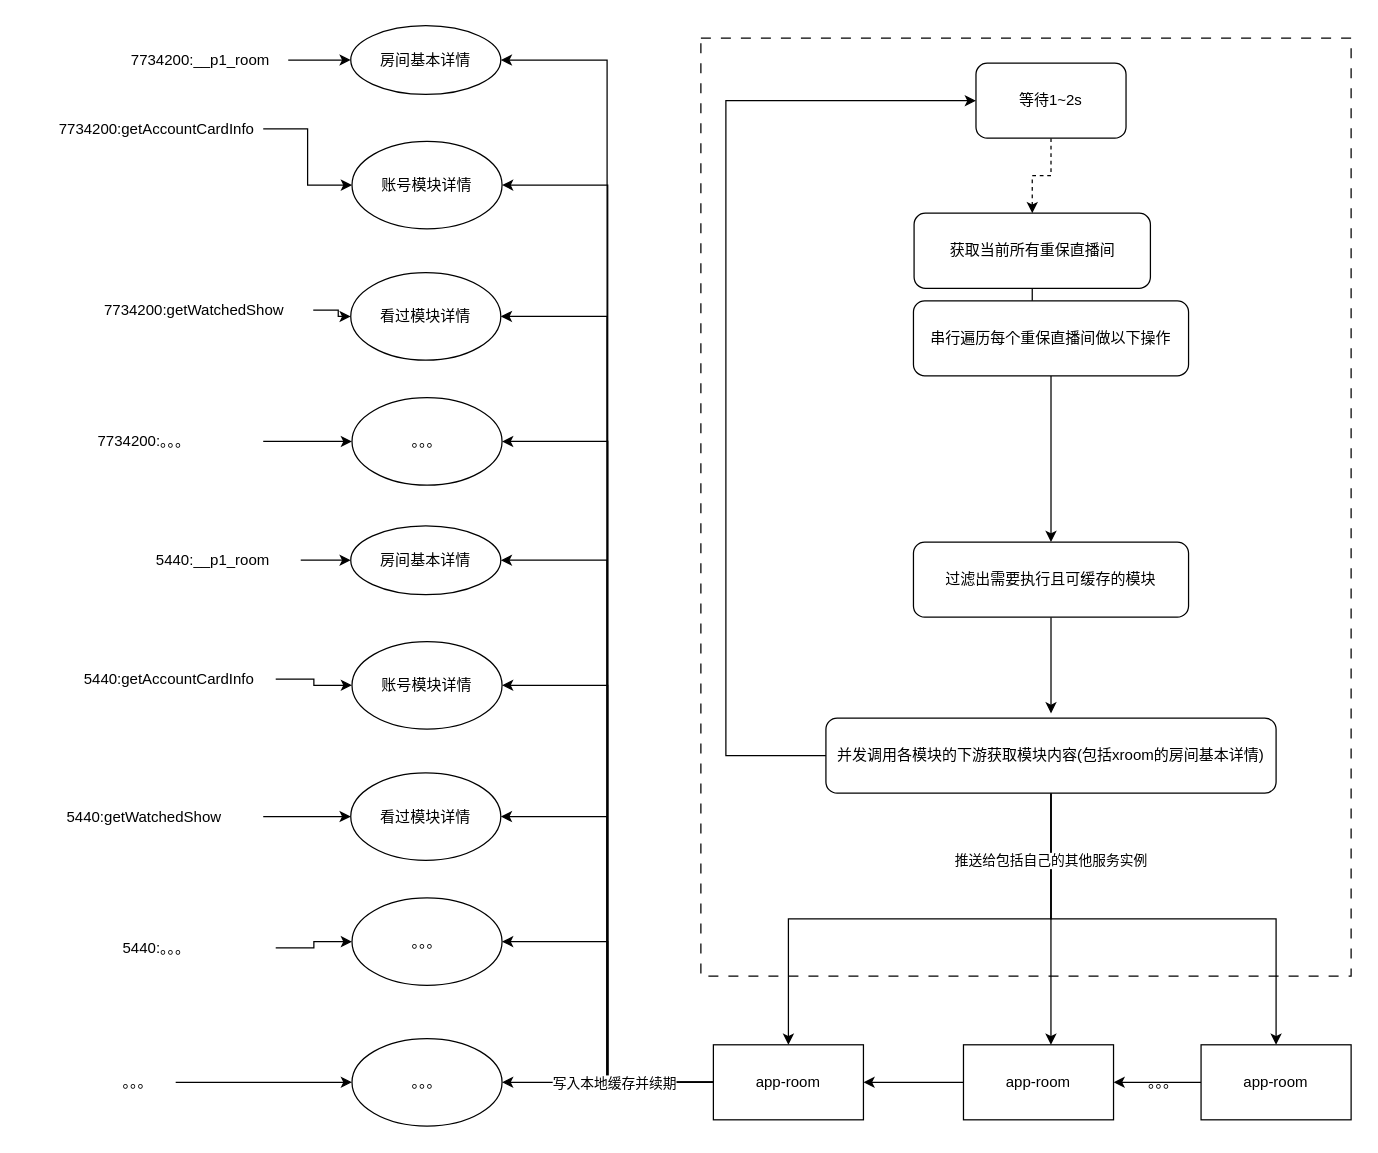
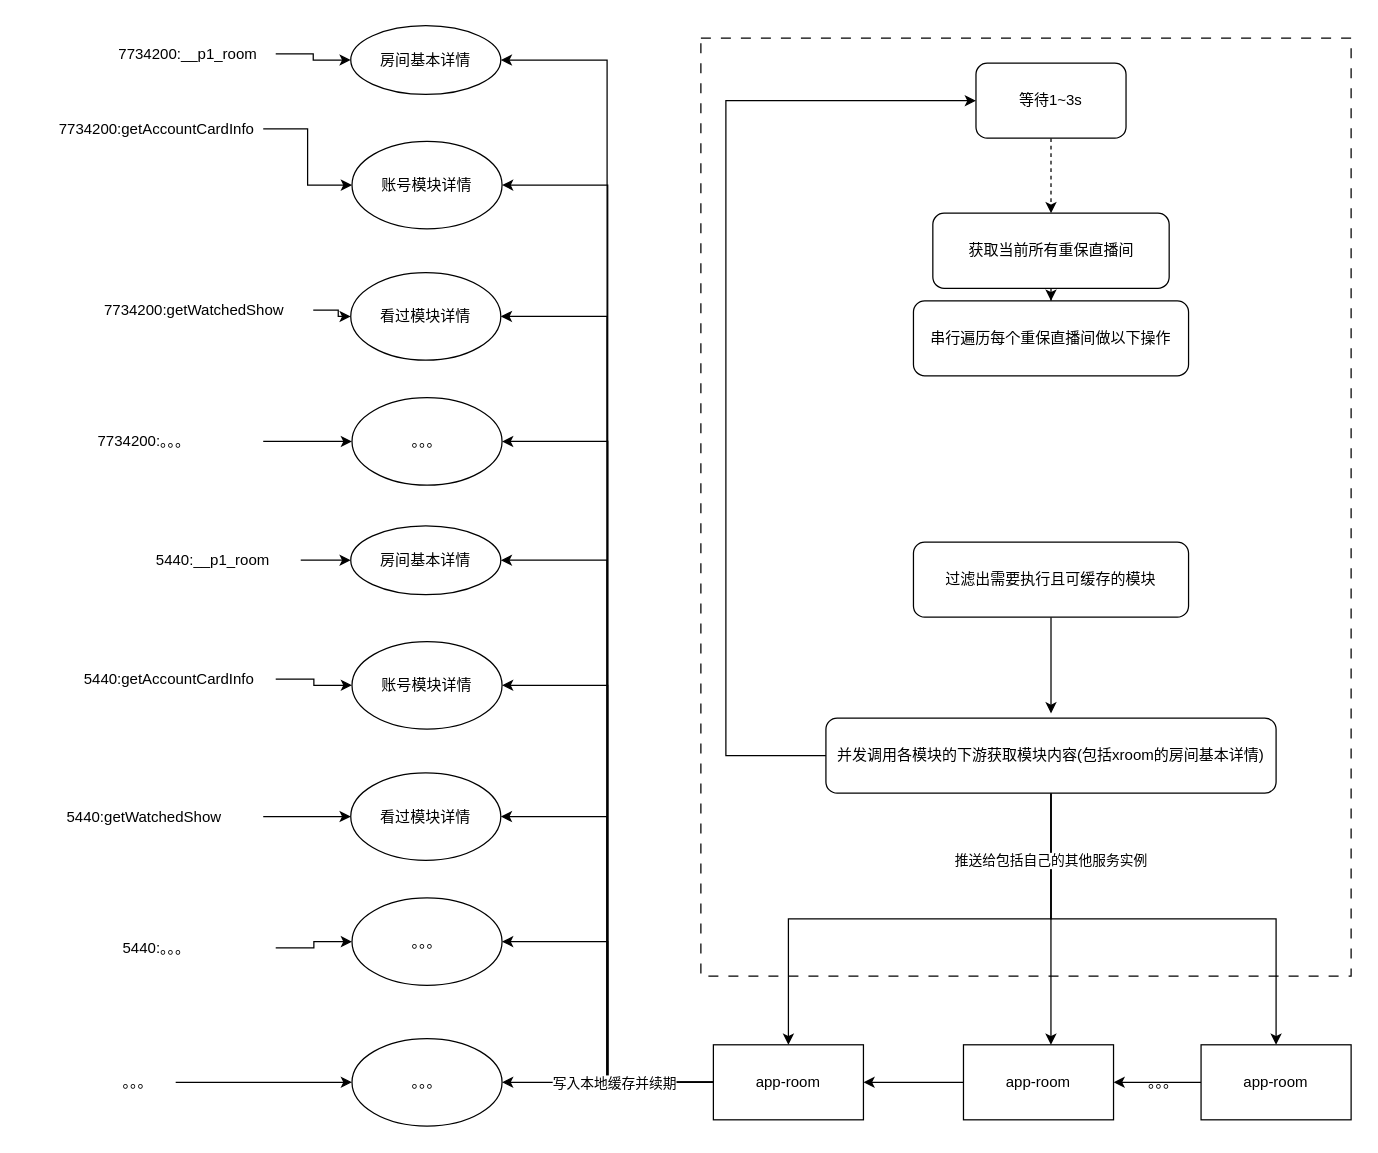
(201, 60) -> (188, 54)
(1051, 101) -> (1051, 101)
(1032, 251) -> (1051, 251)
(1051, 455) -> none
